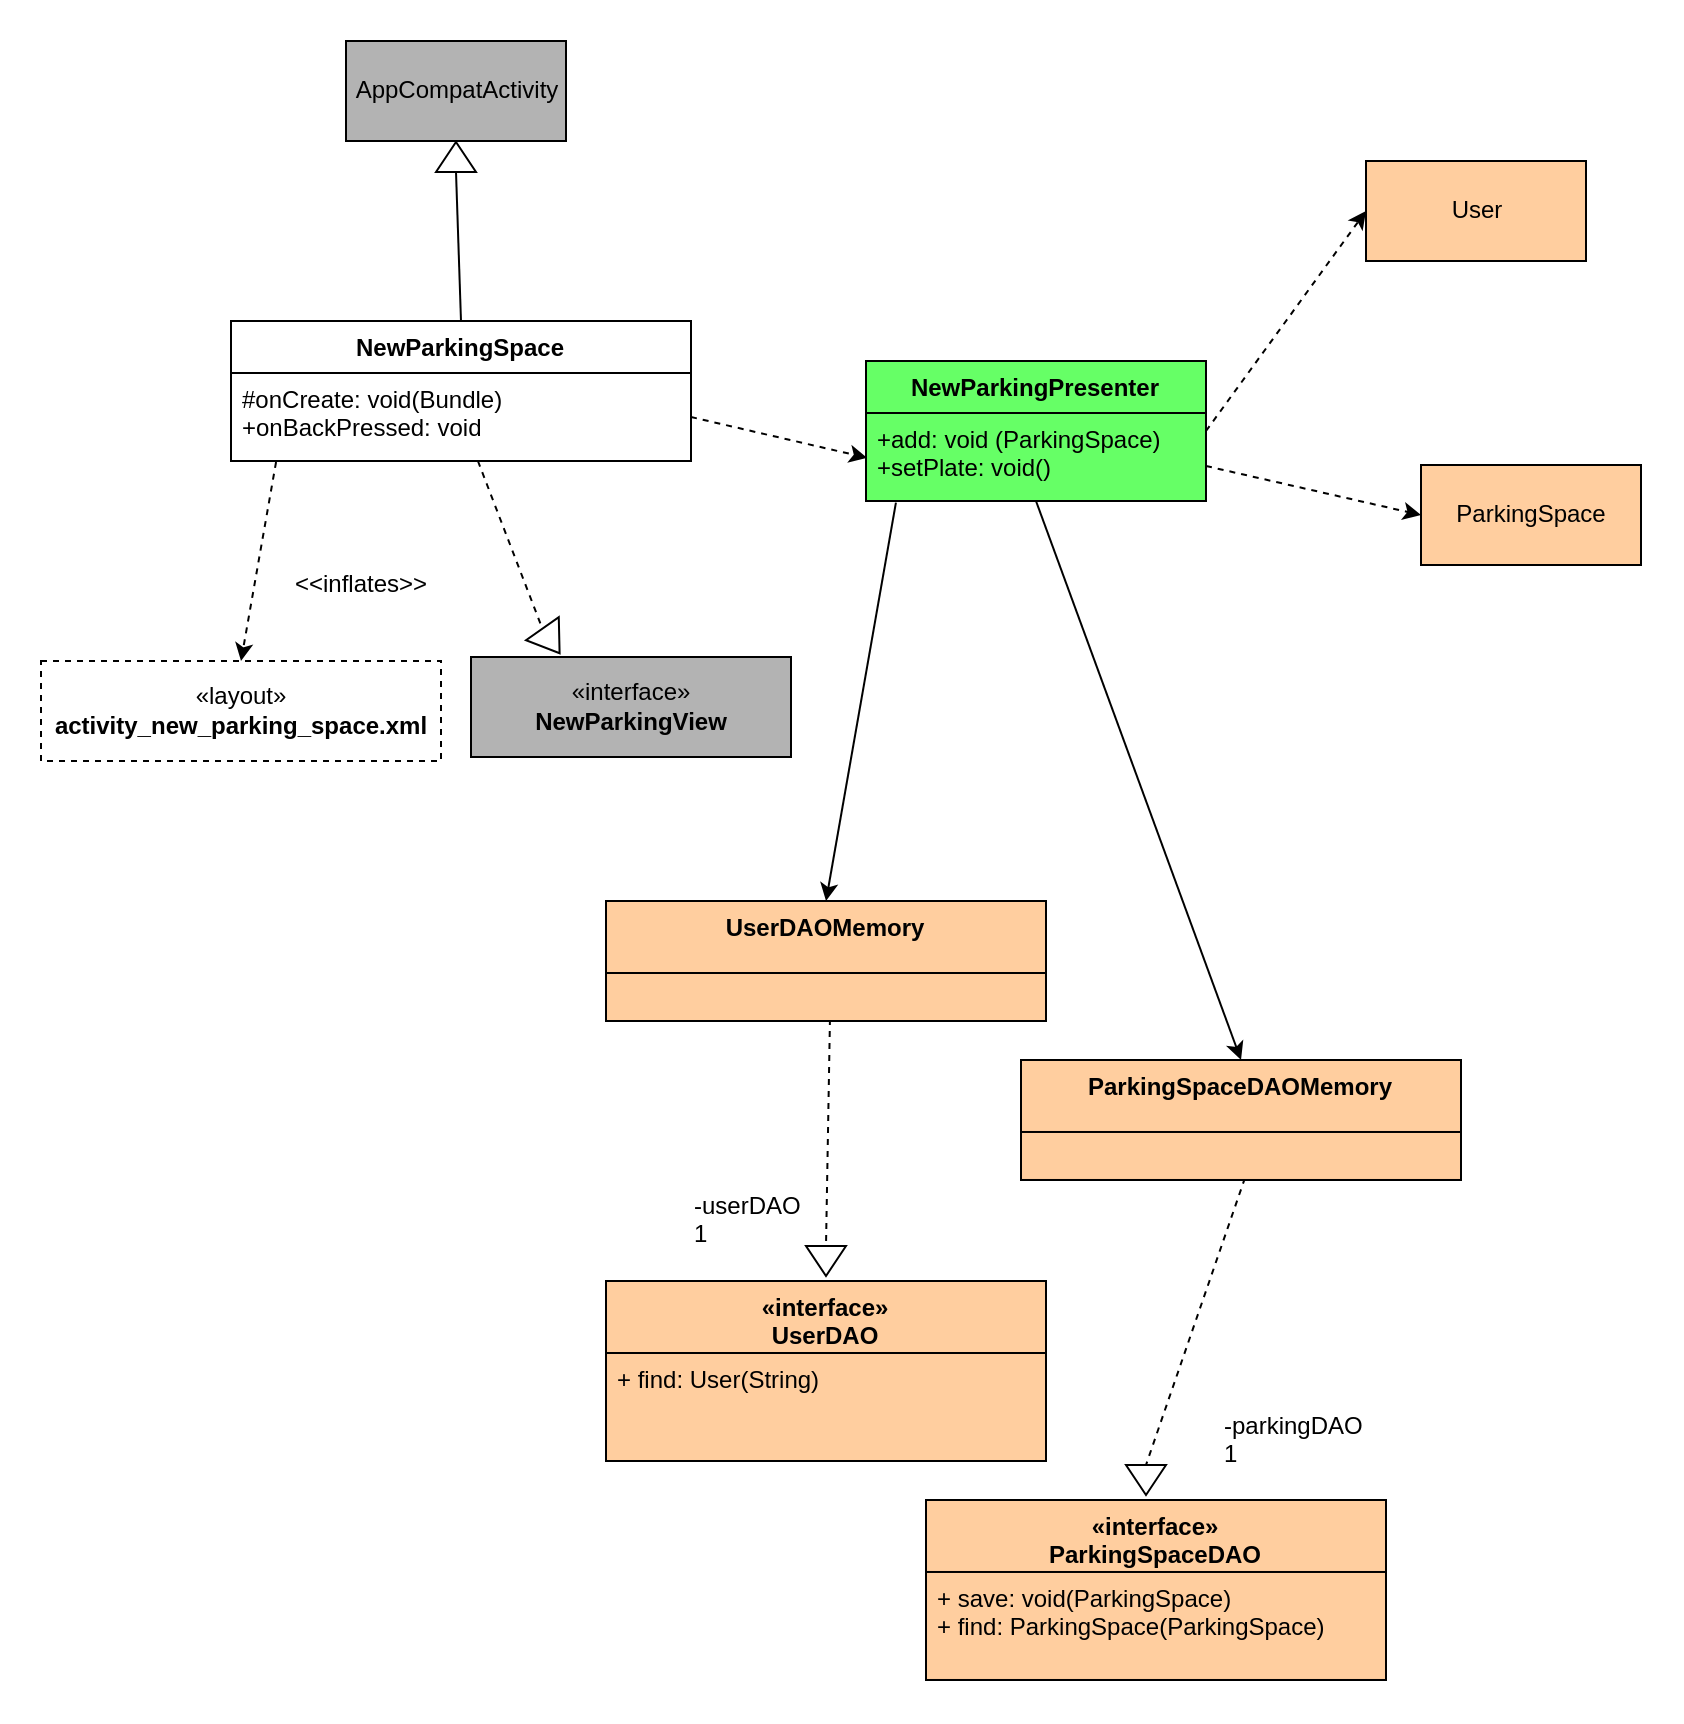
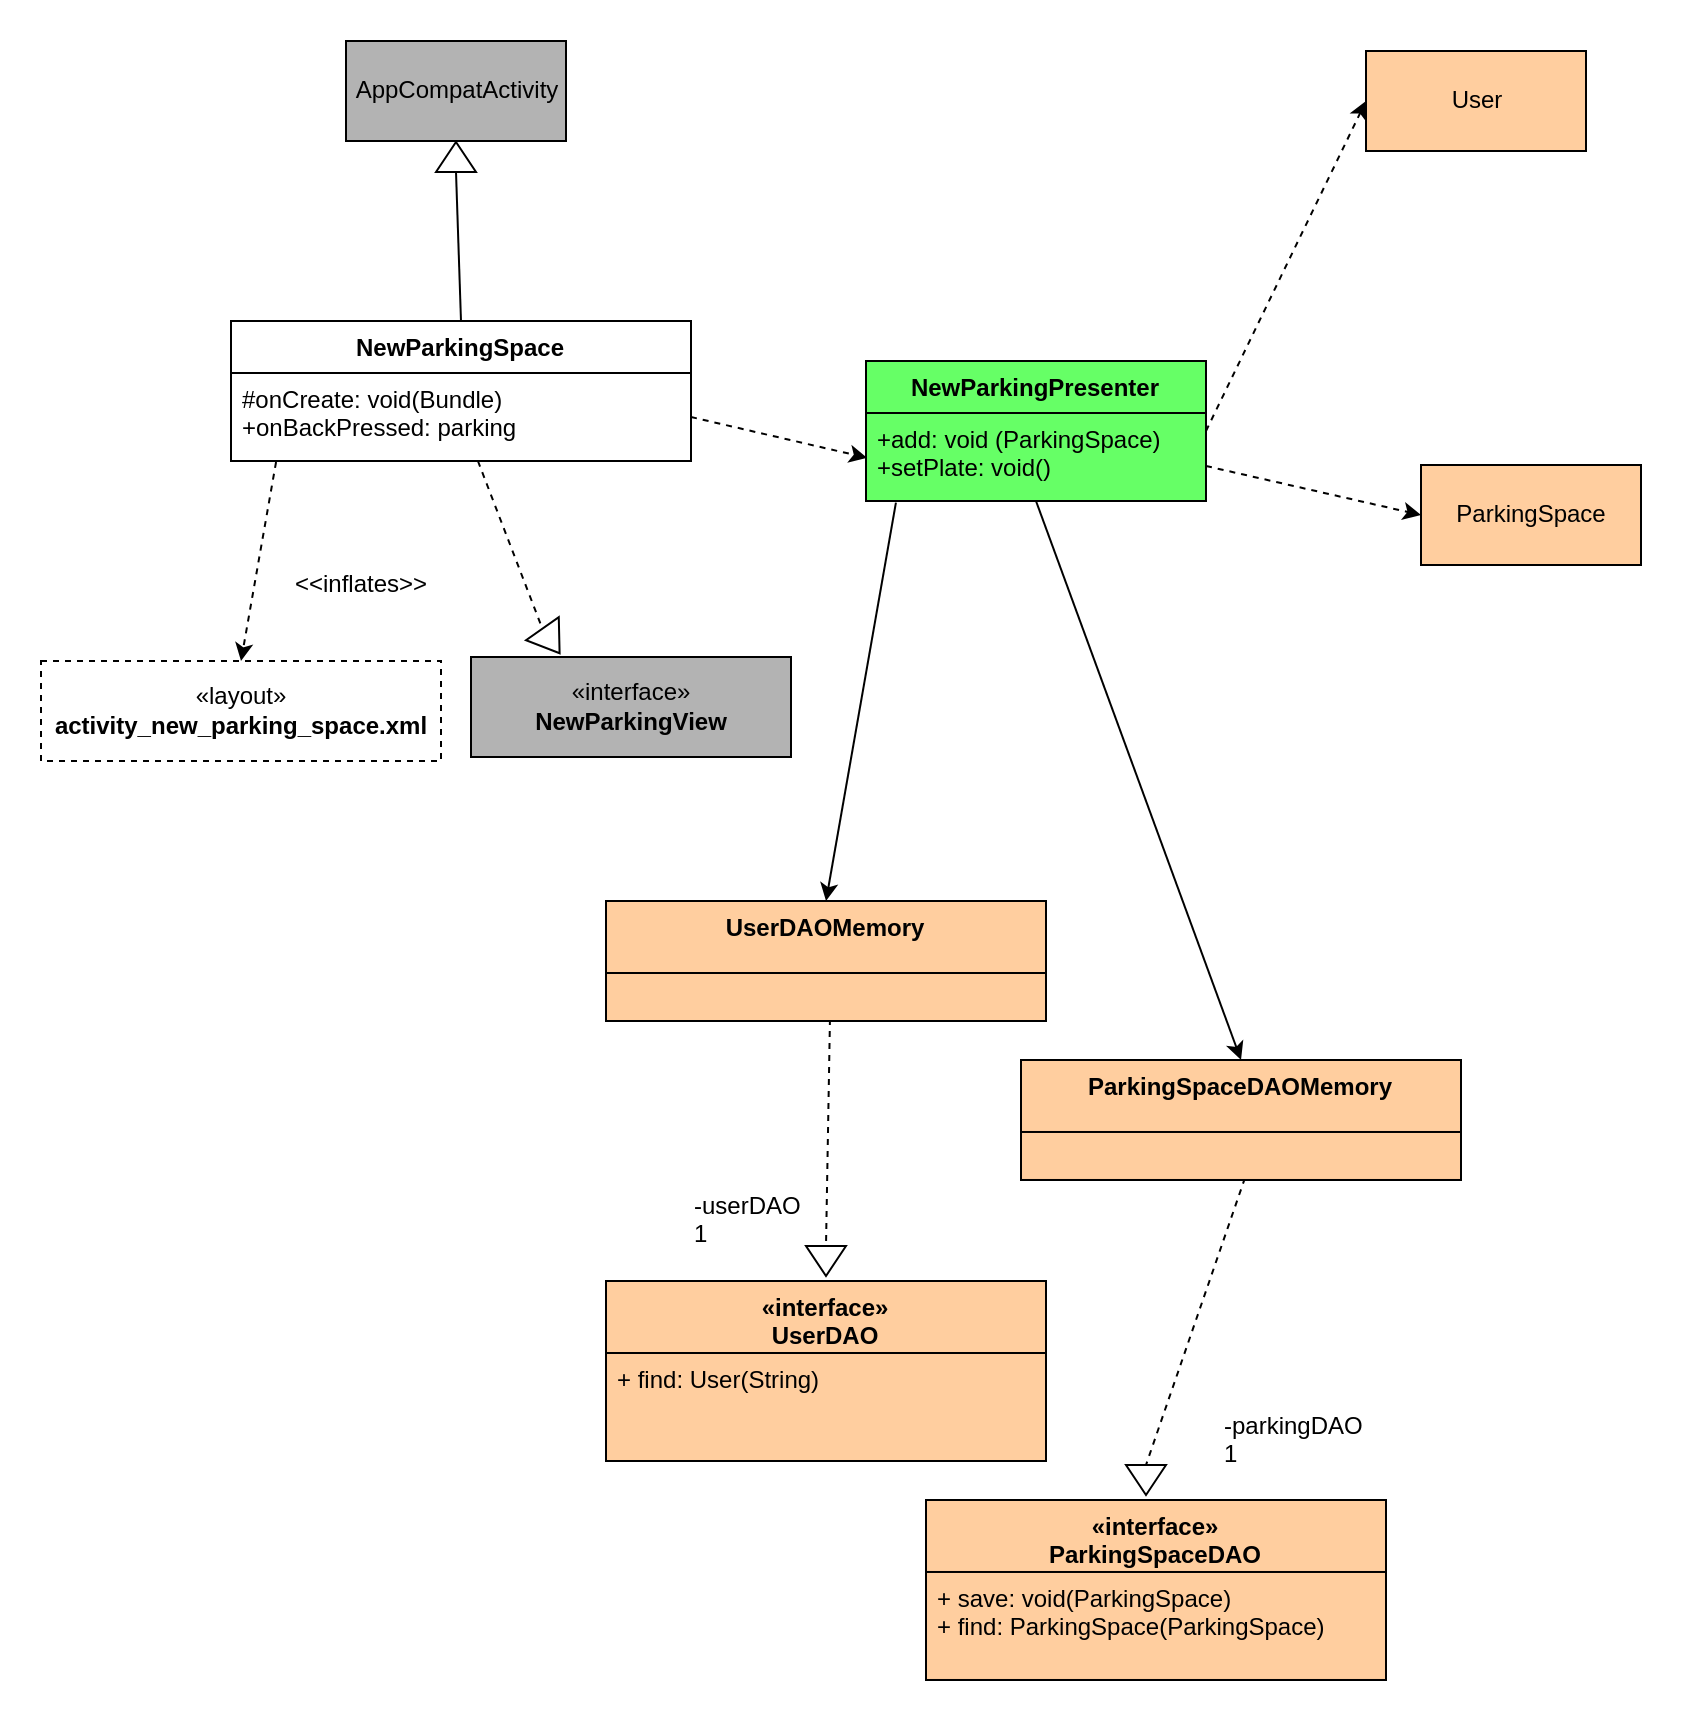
(1476, 211) -> (1476, 101)
(384, 400) -> (384, 400)
